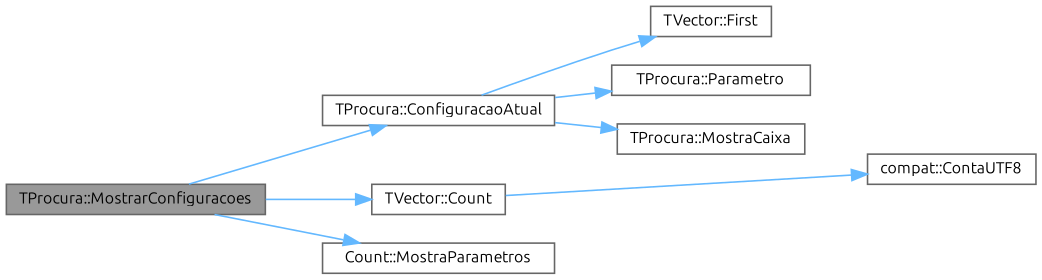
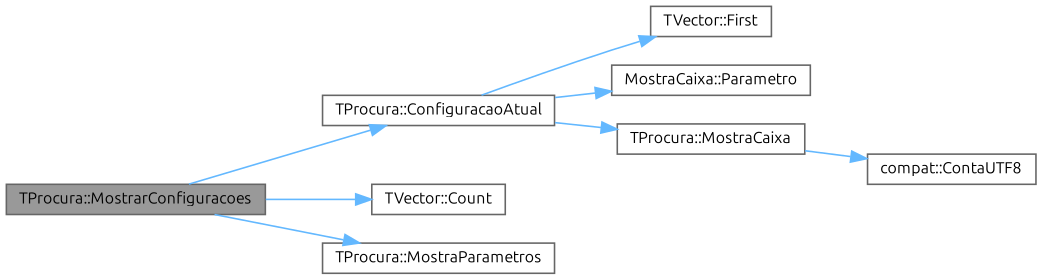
(711, 80) -> (711, 80)
(679, 185) -> (828, 154)
(439, 258) -> (439, 258)
